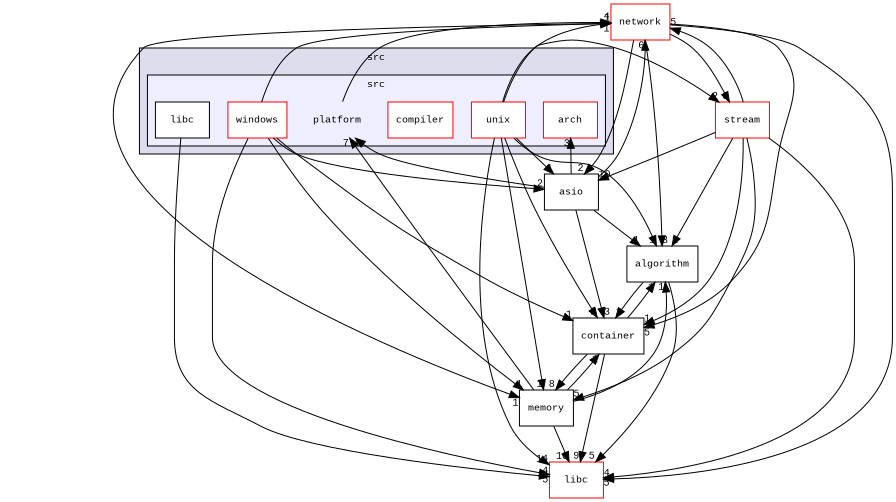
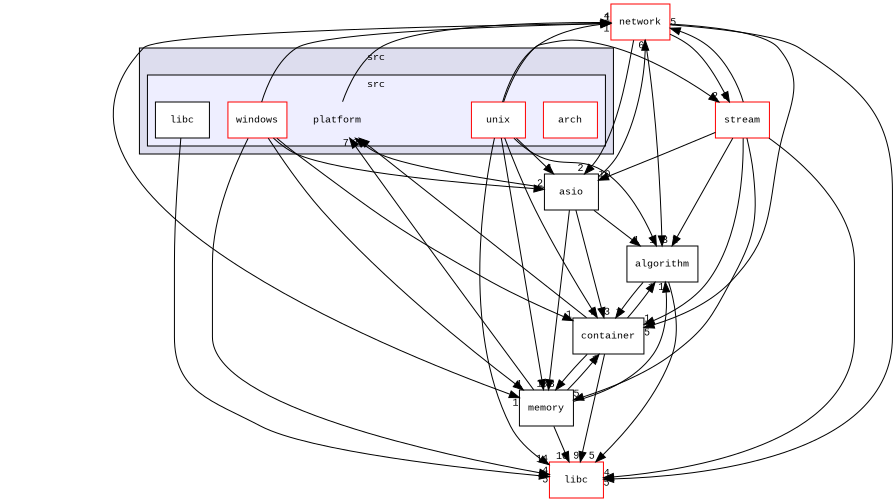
(420, 120) -> none
(571, 161) -> (561, 286)
none -> (471, 227)
